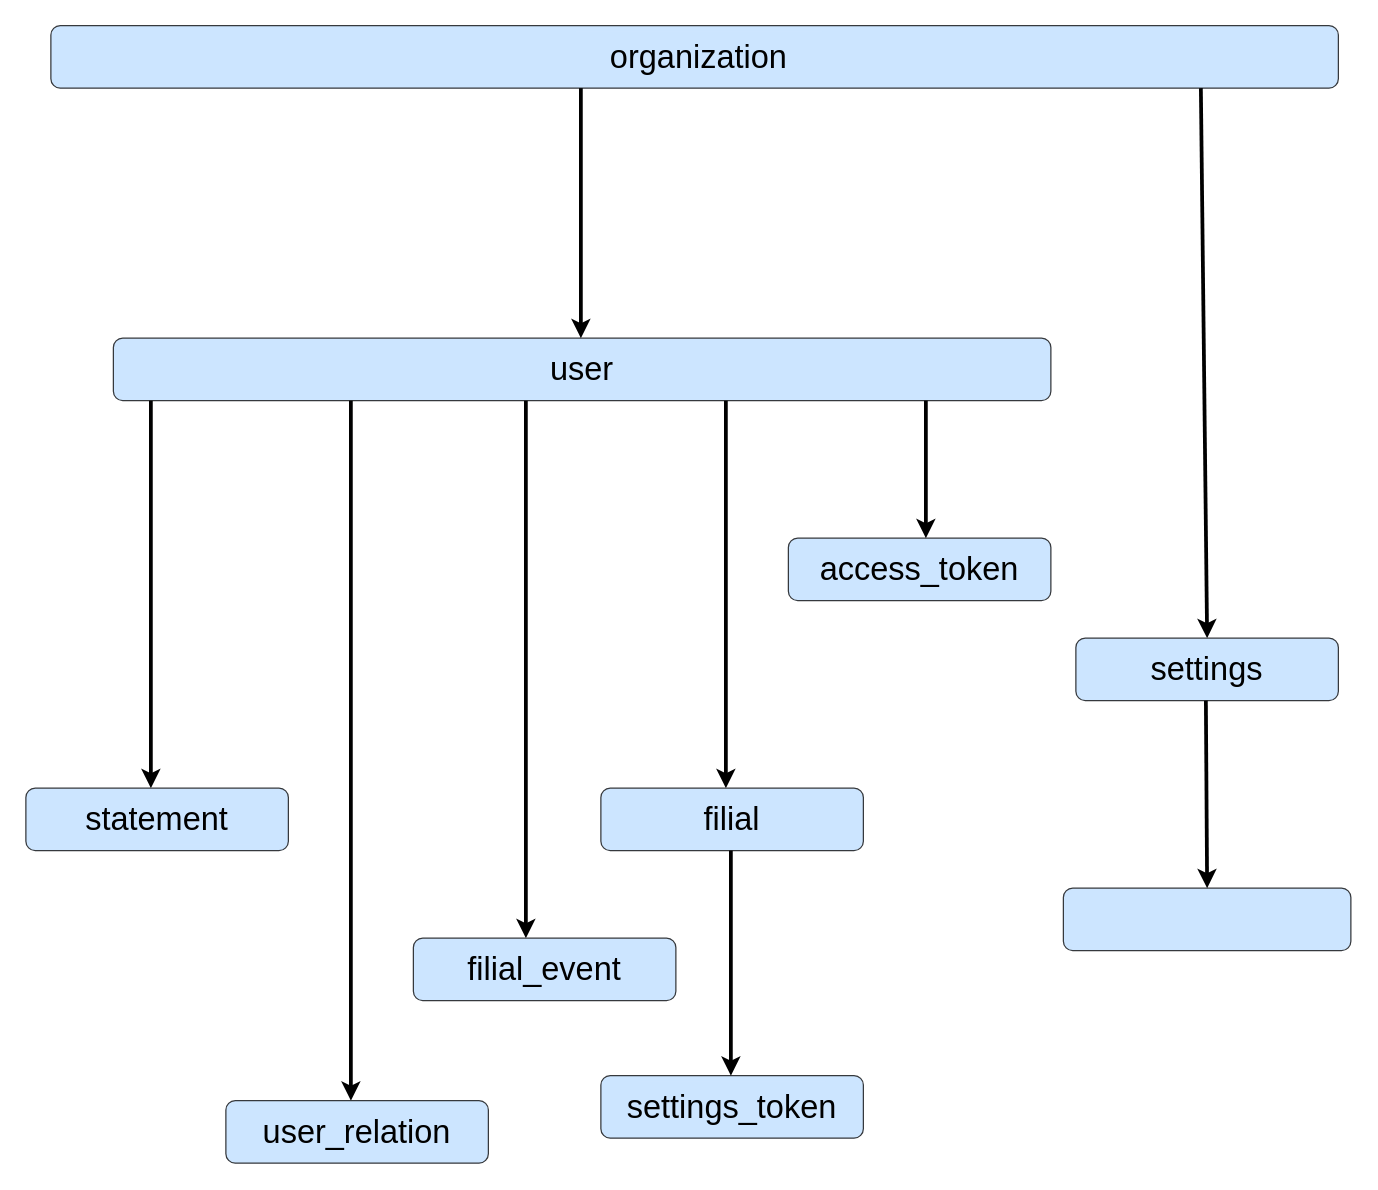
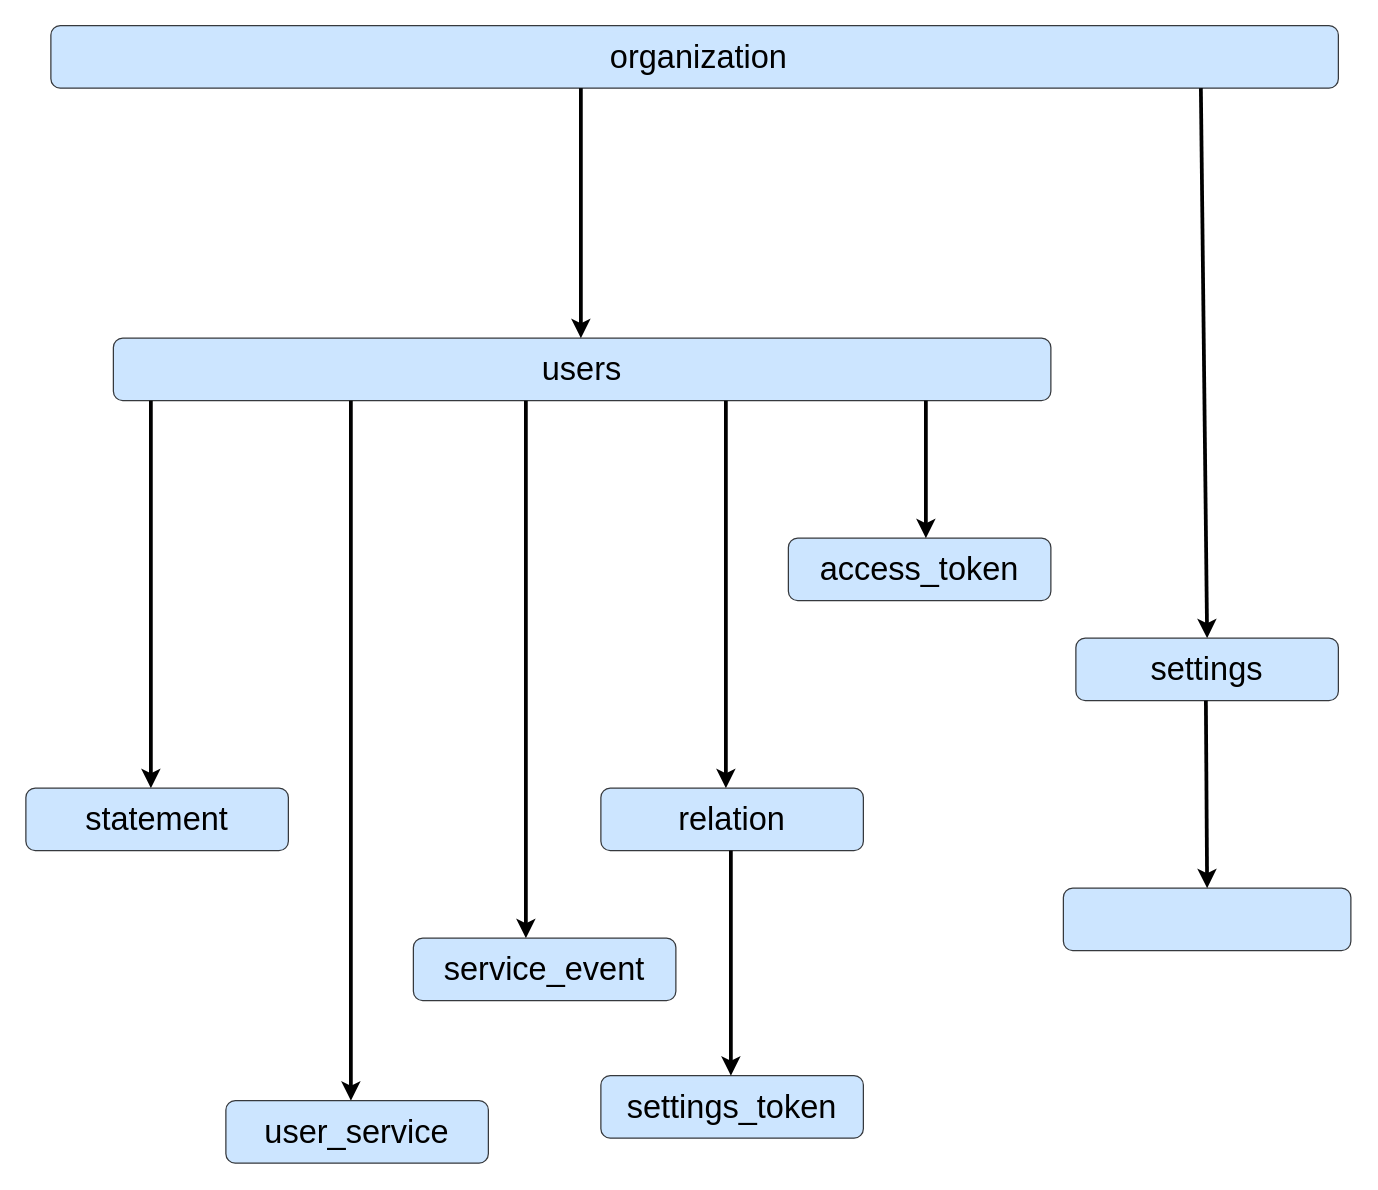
(582, 369) -> (582, 369)
(732, 819) -> (732, 819)
(544, 969) -> (544, 969)
(357, 1132) -> (357, 1132)
